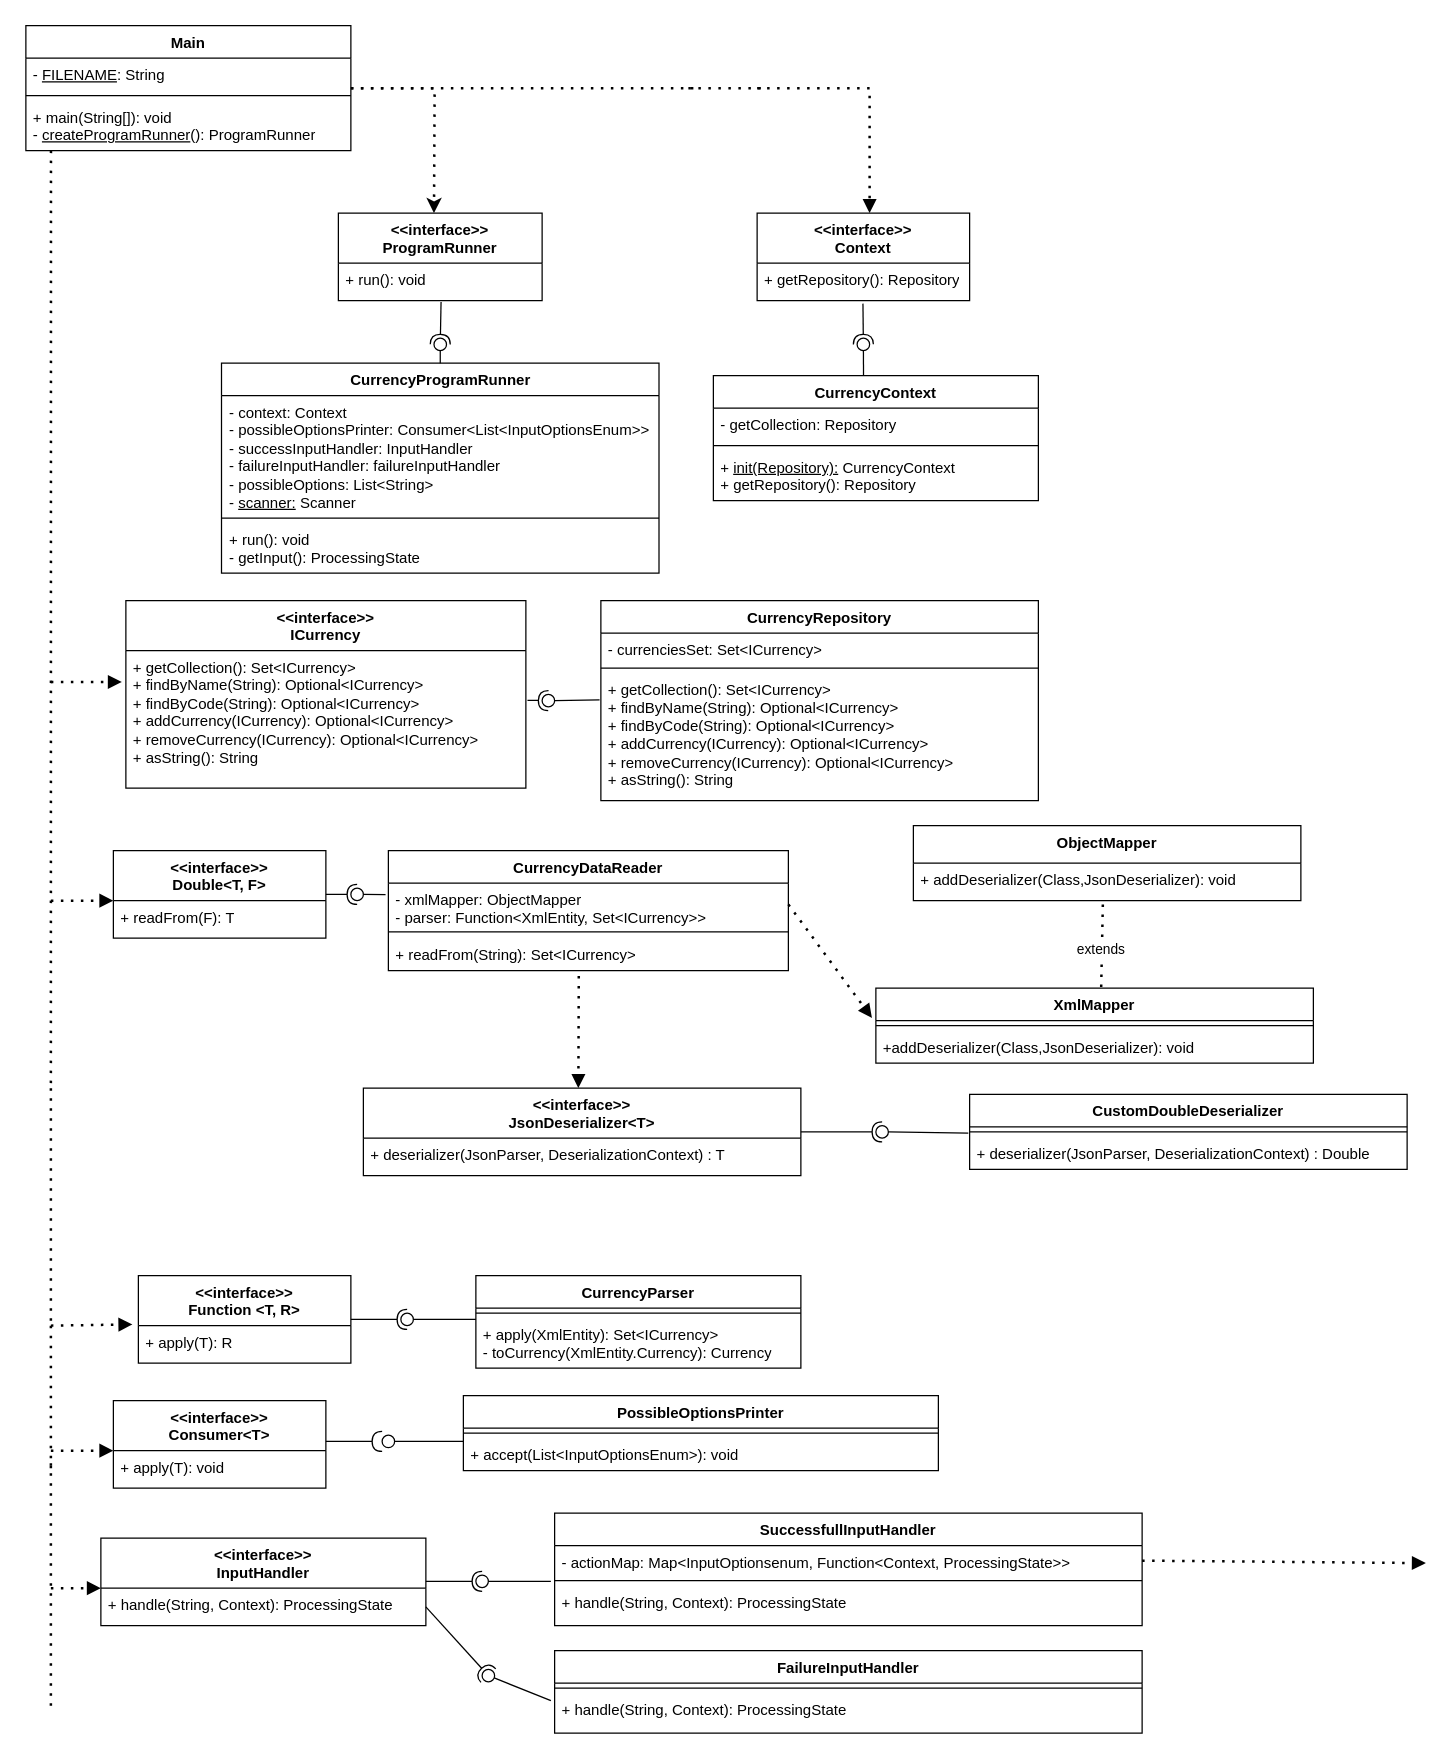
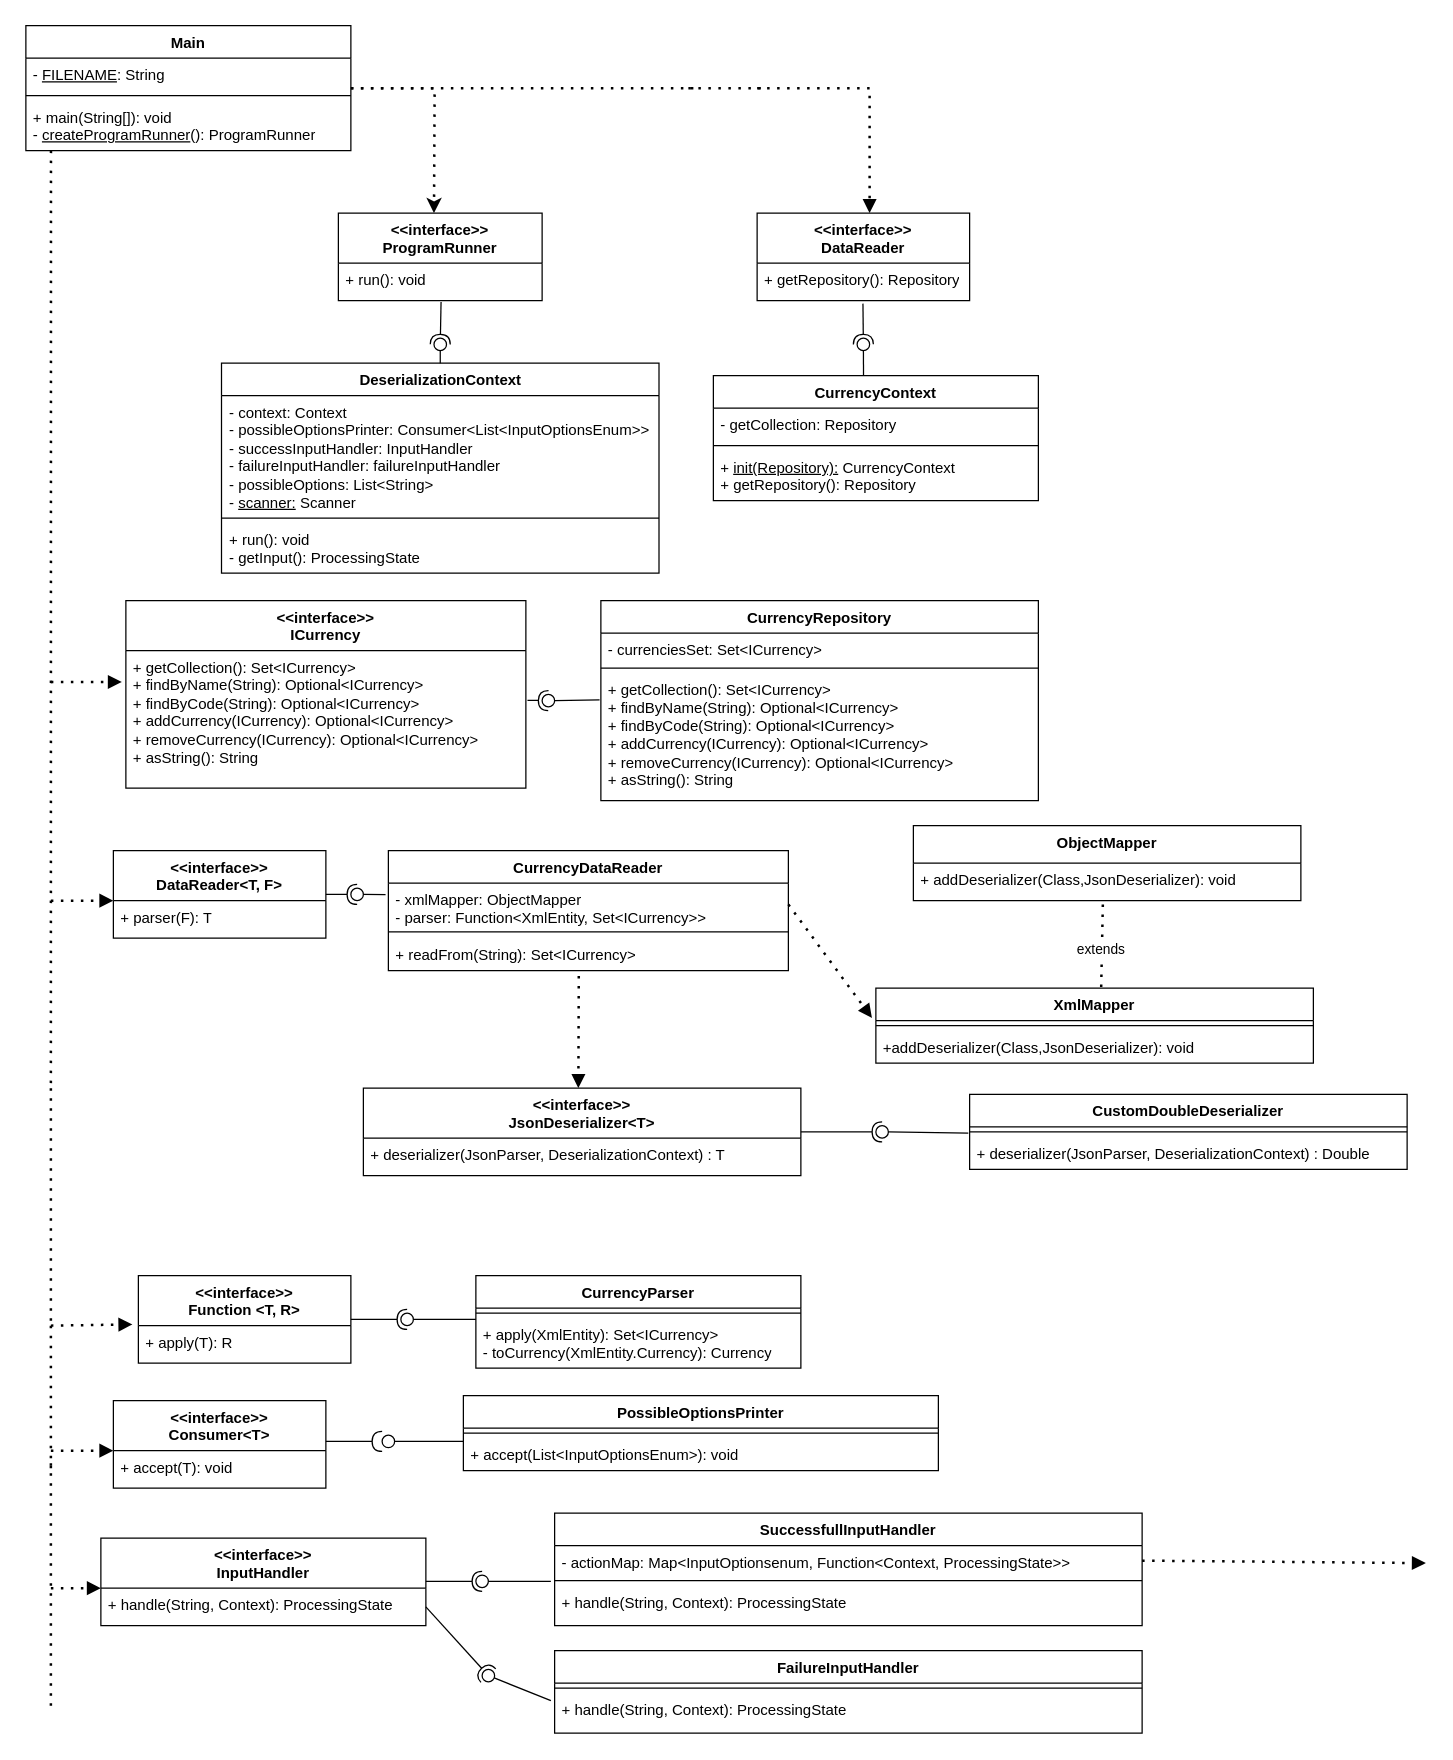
(863, 240) -> (863, 240)
(441, 381) -> (441, 381)
(219, 877) -> (219, 877)
(182, 918) -> (174, 918)
(178, 1468) -> (184, 1468)
